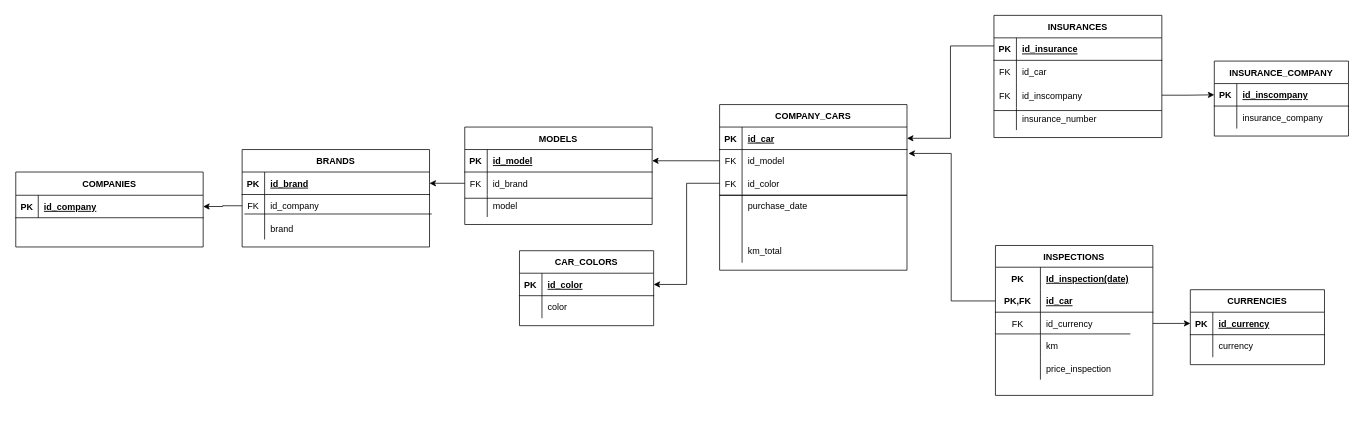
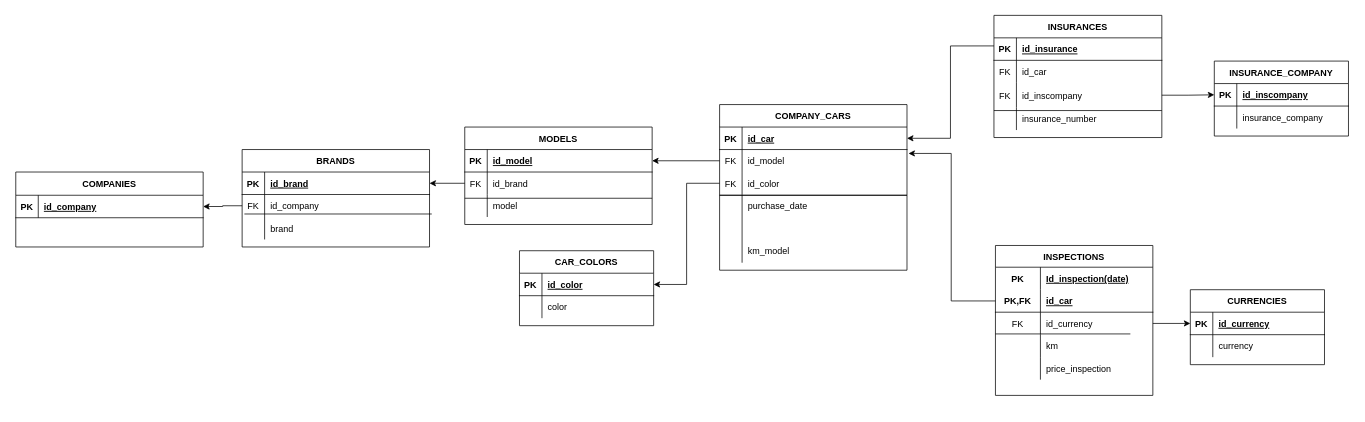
(767, 252) -> (767, 252)
